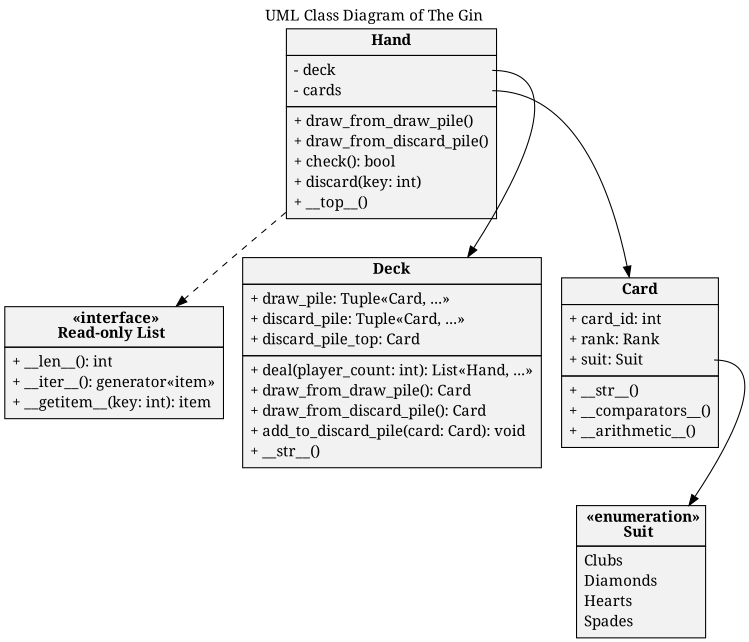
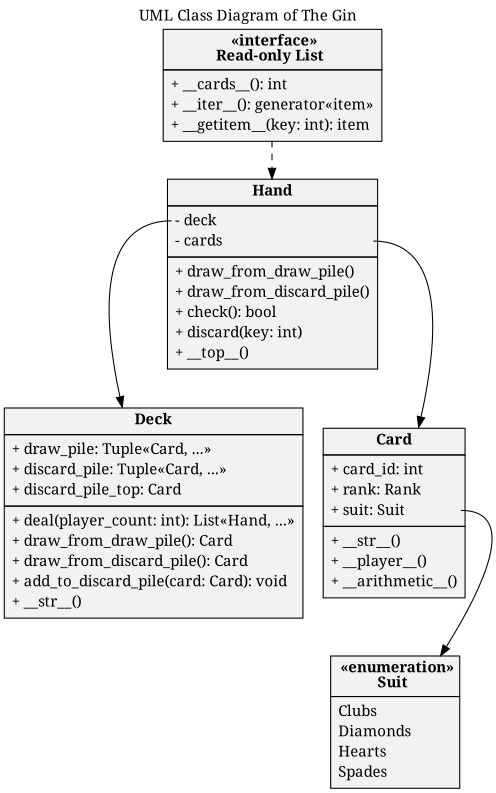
(235, 255) -> (272, 155)
(63, 362) -> (229, 85)
(640, 411) -> (379, 562)
